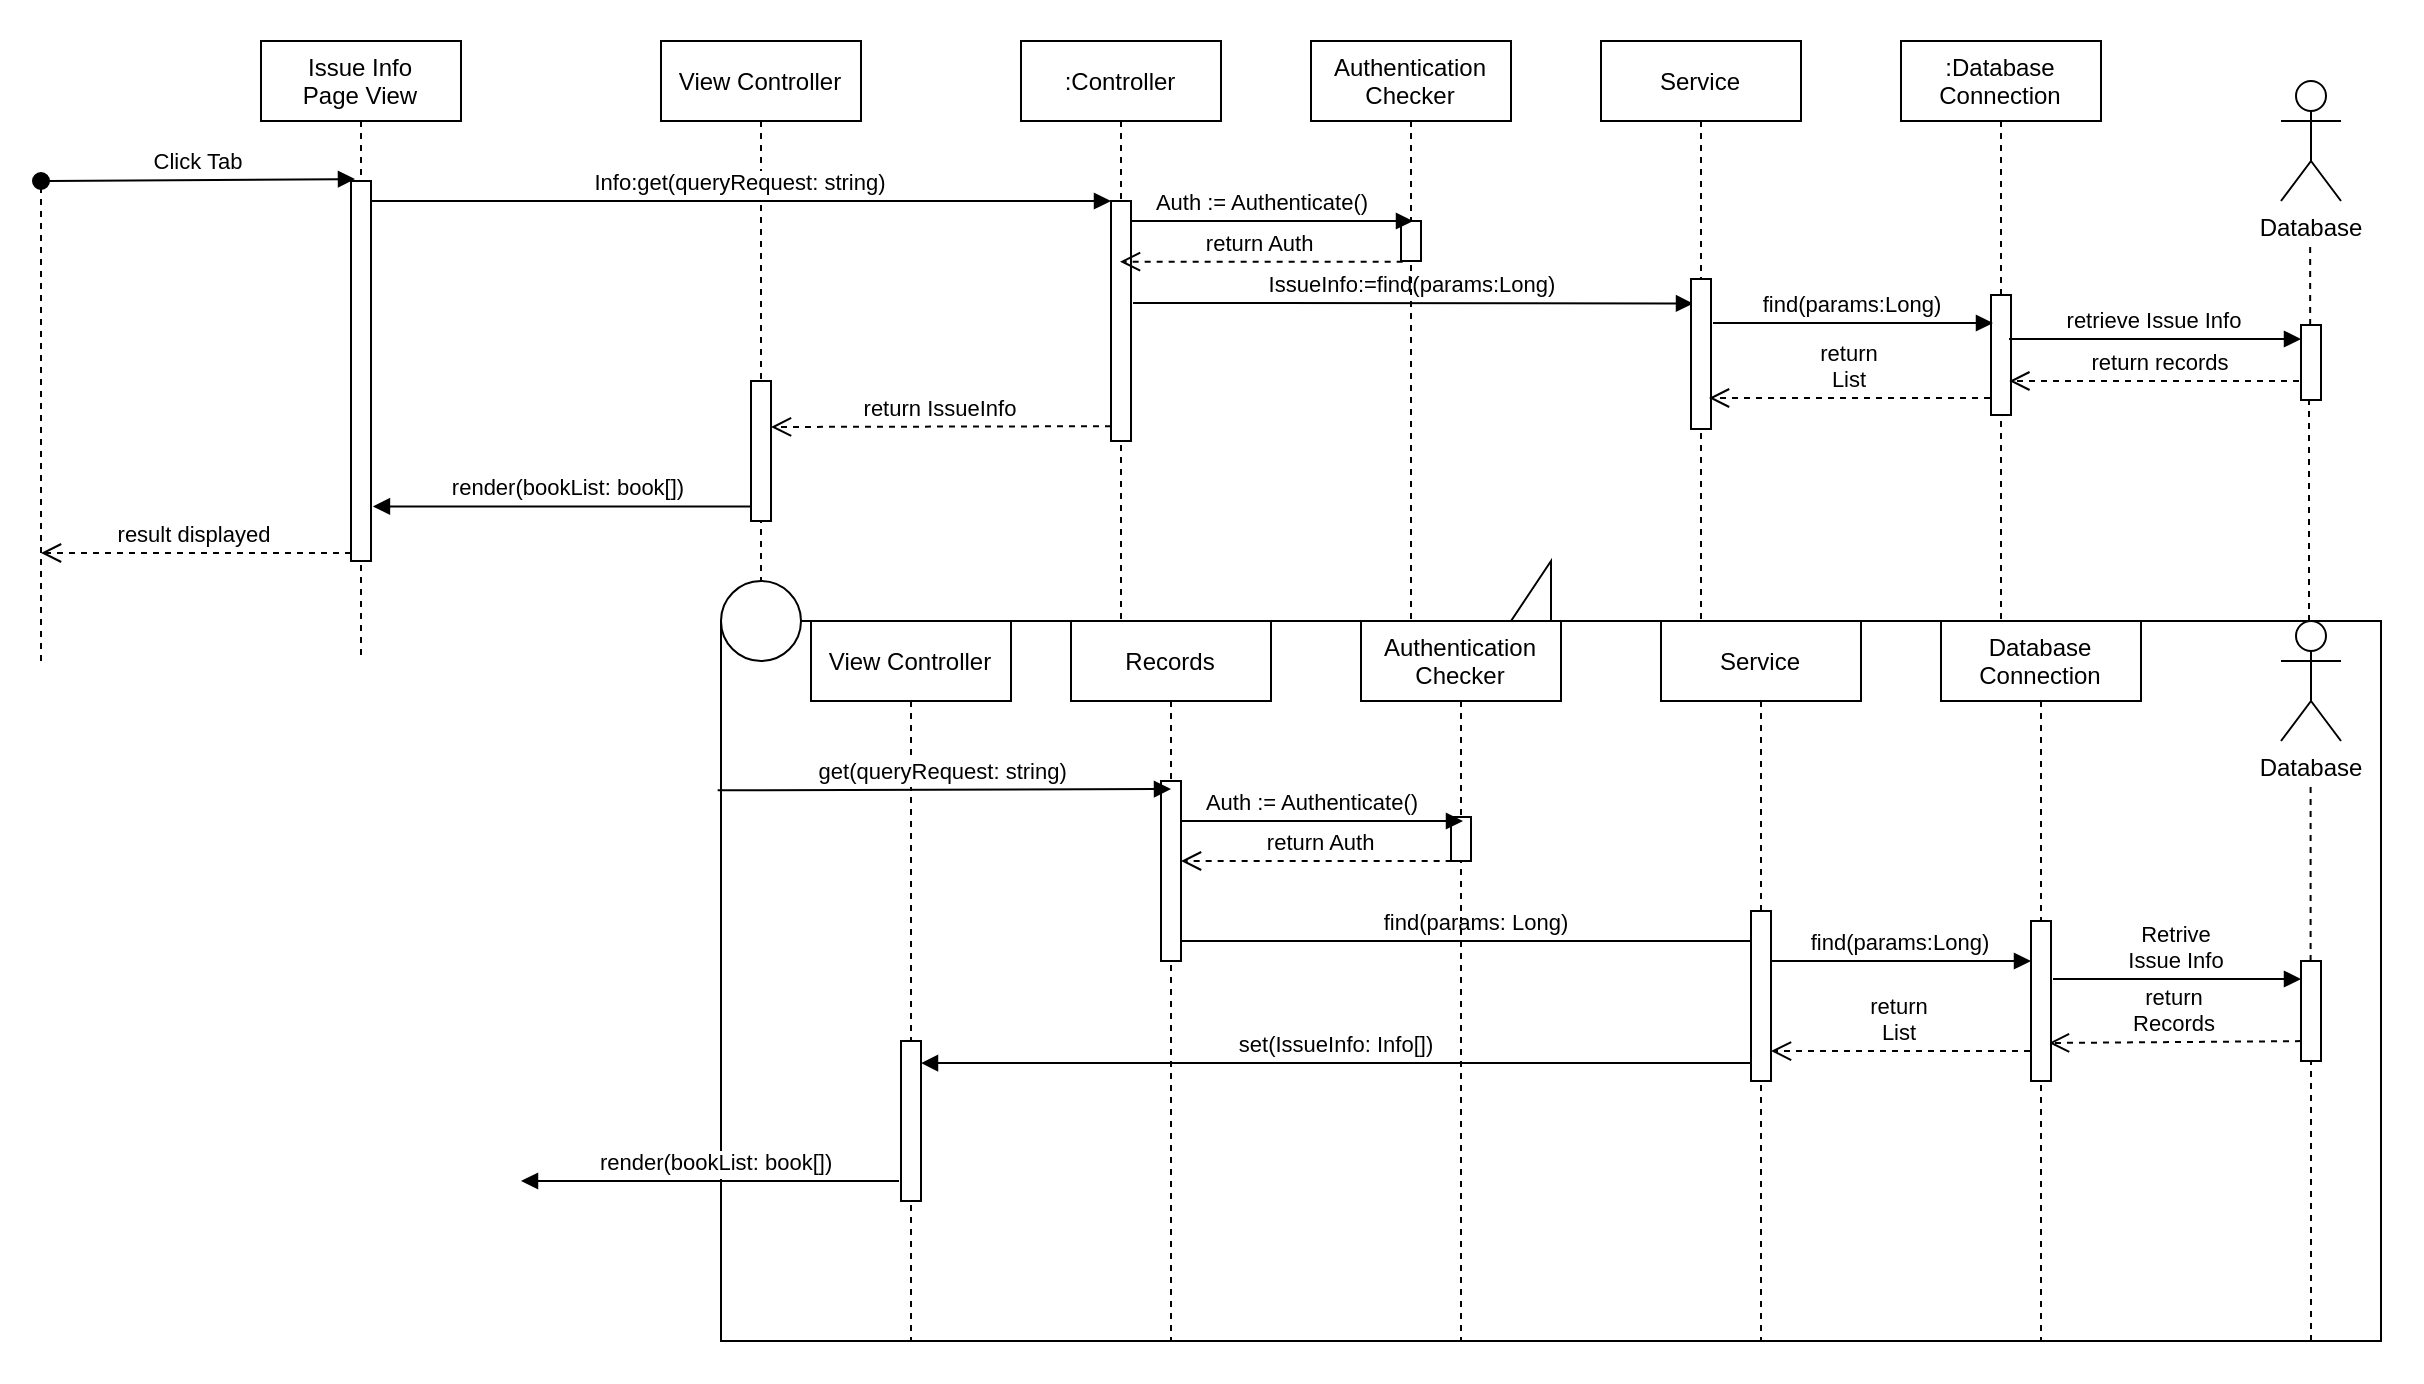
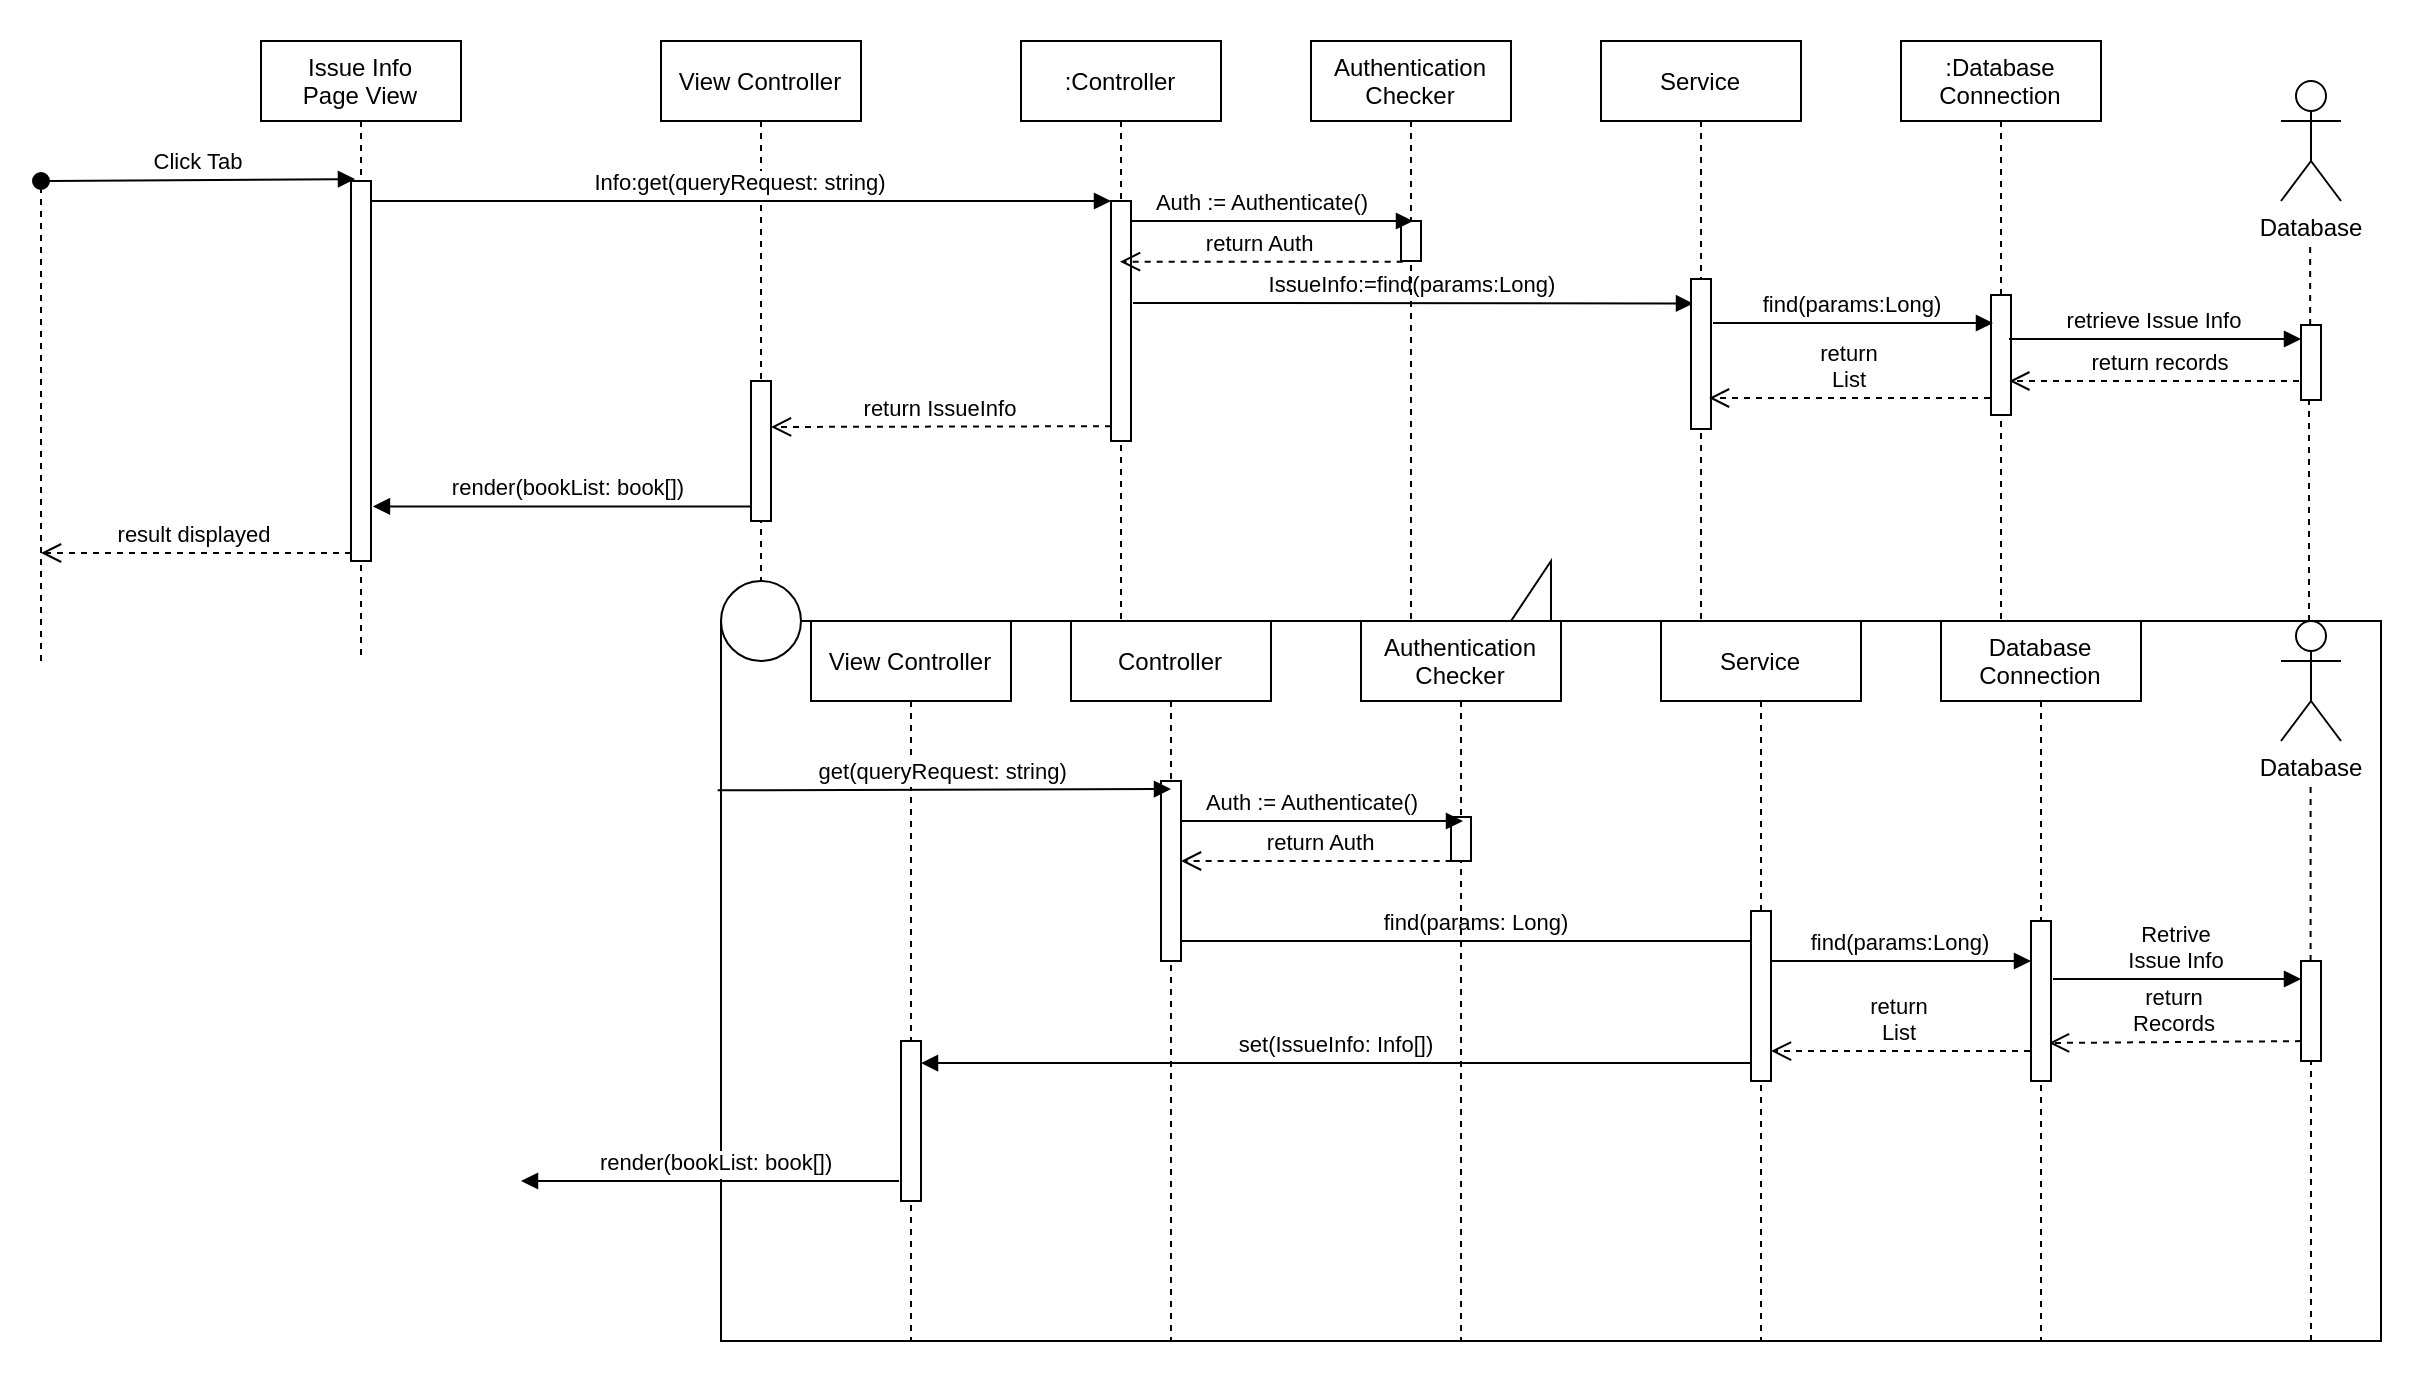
(1170, 662) -> (1170, 662)
